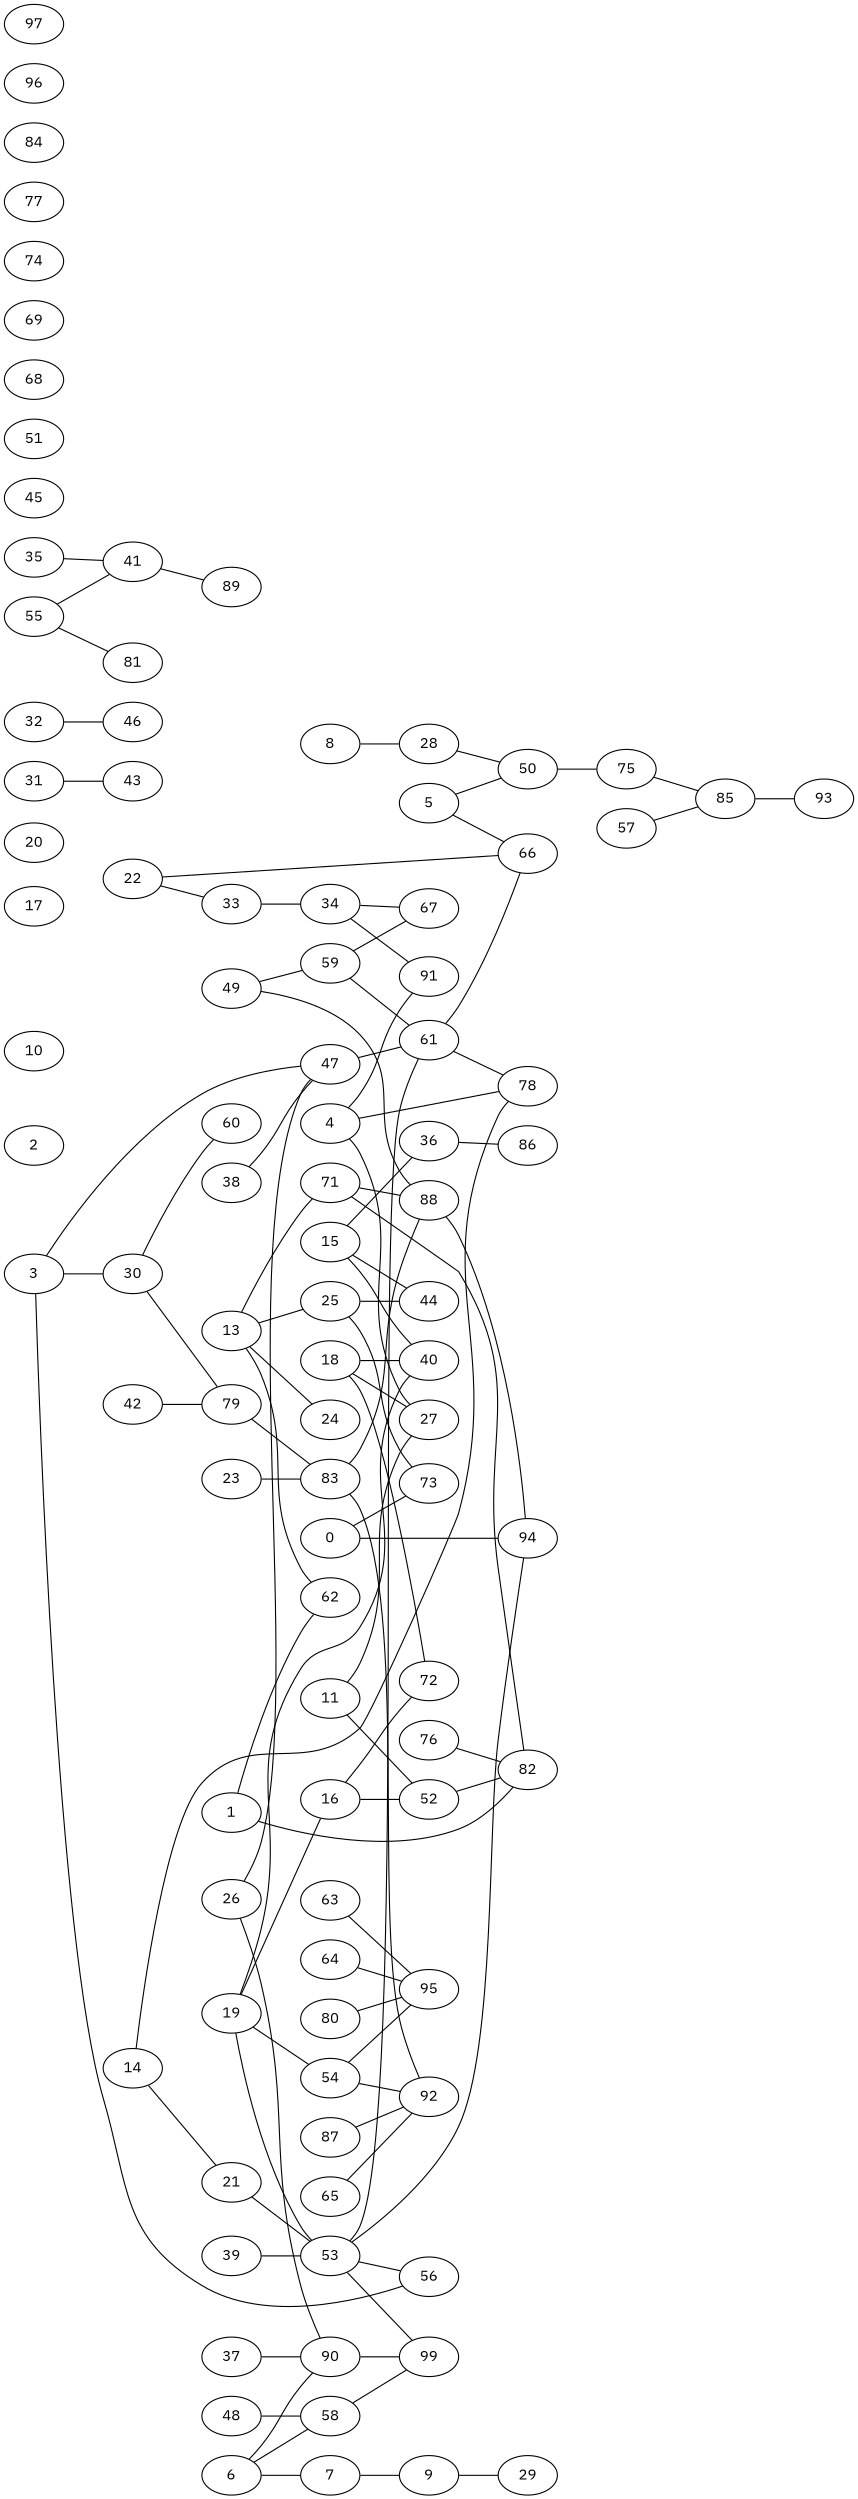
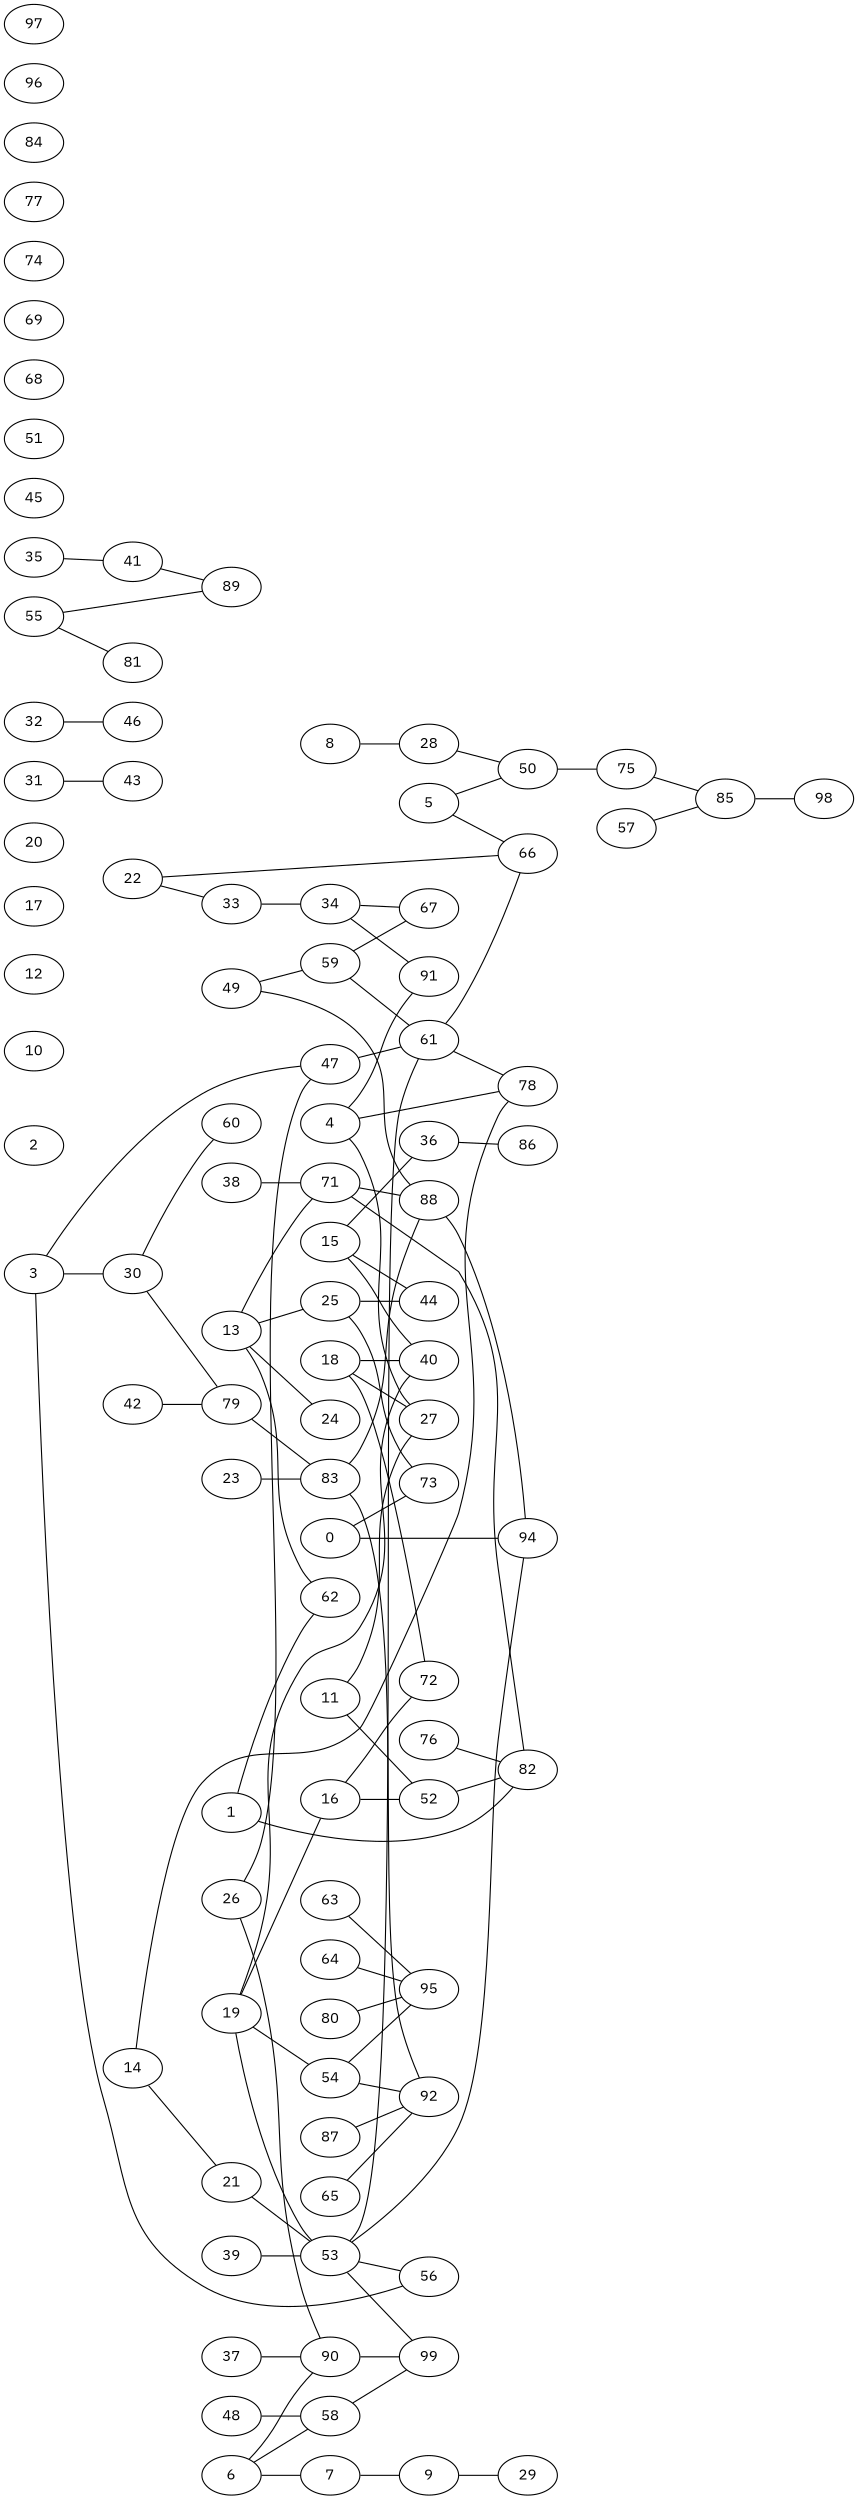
(83, 589) -> (133, 602)
(824, 799) -> (824, 799)
none -> (34, 974)
(281, 1124) -> (287, 1183)
